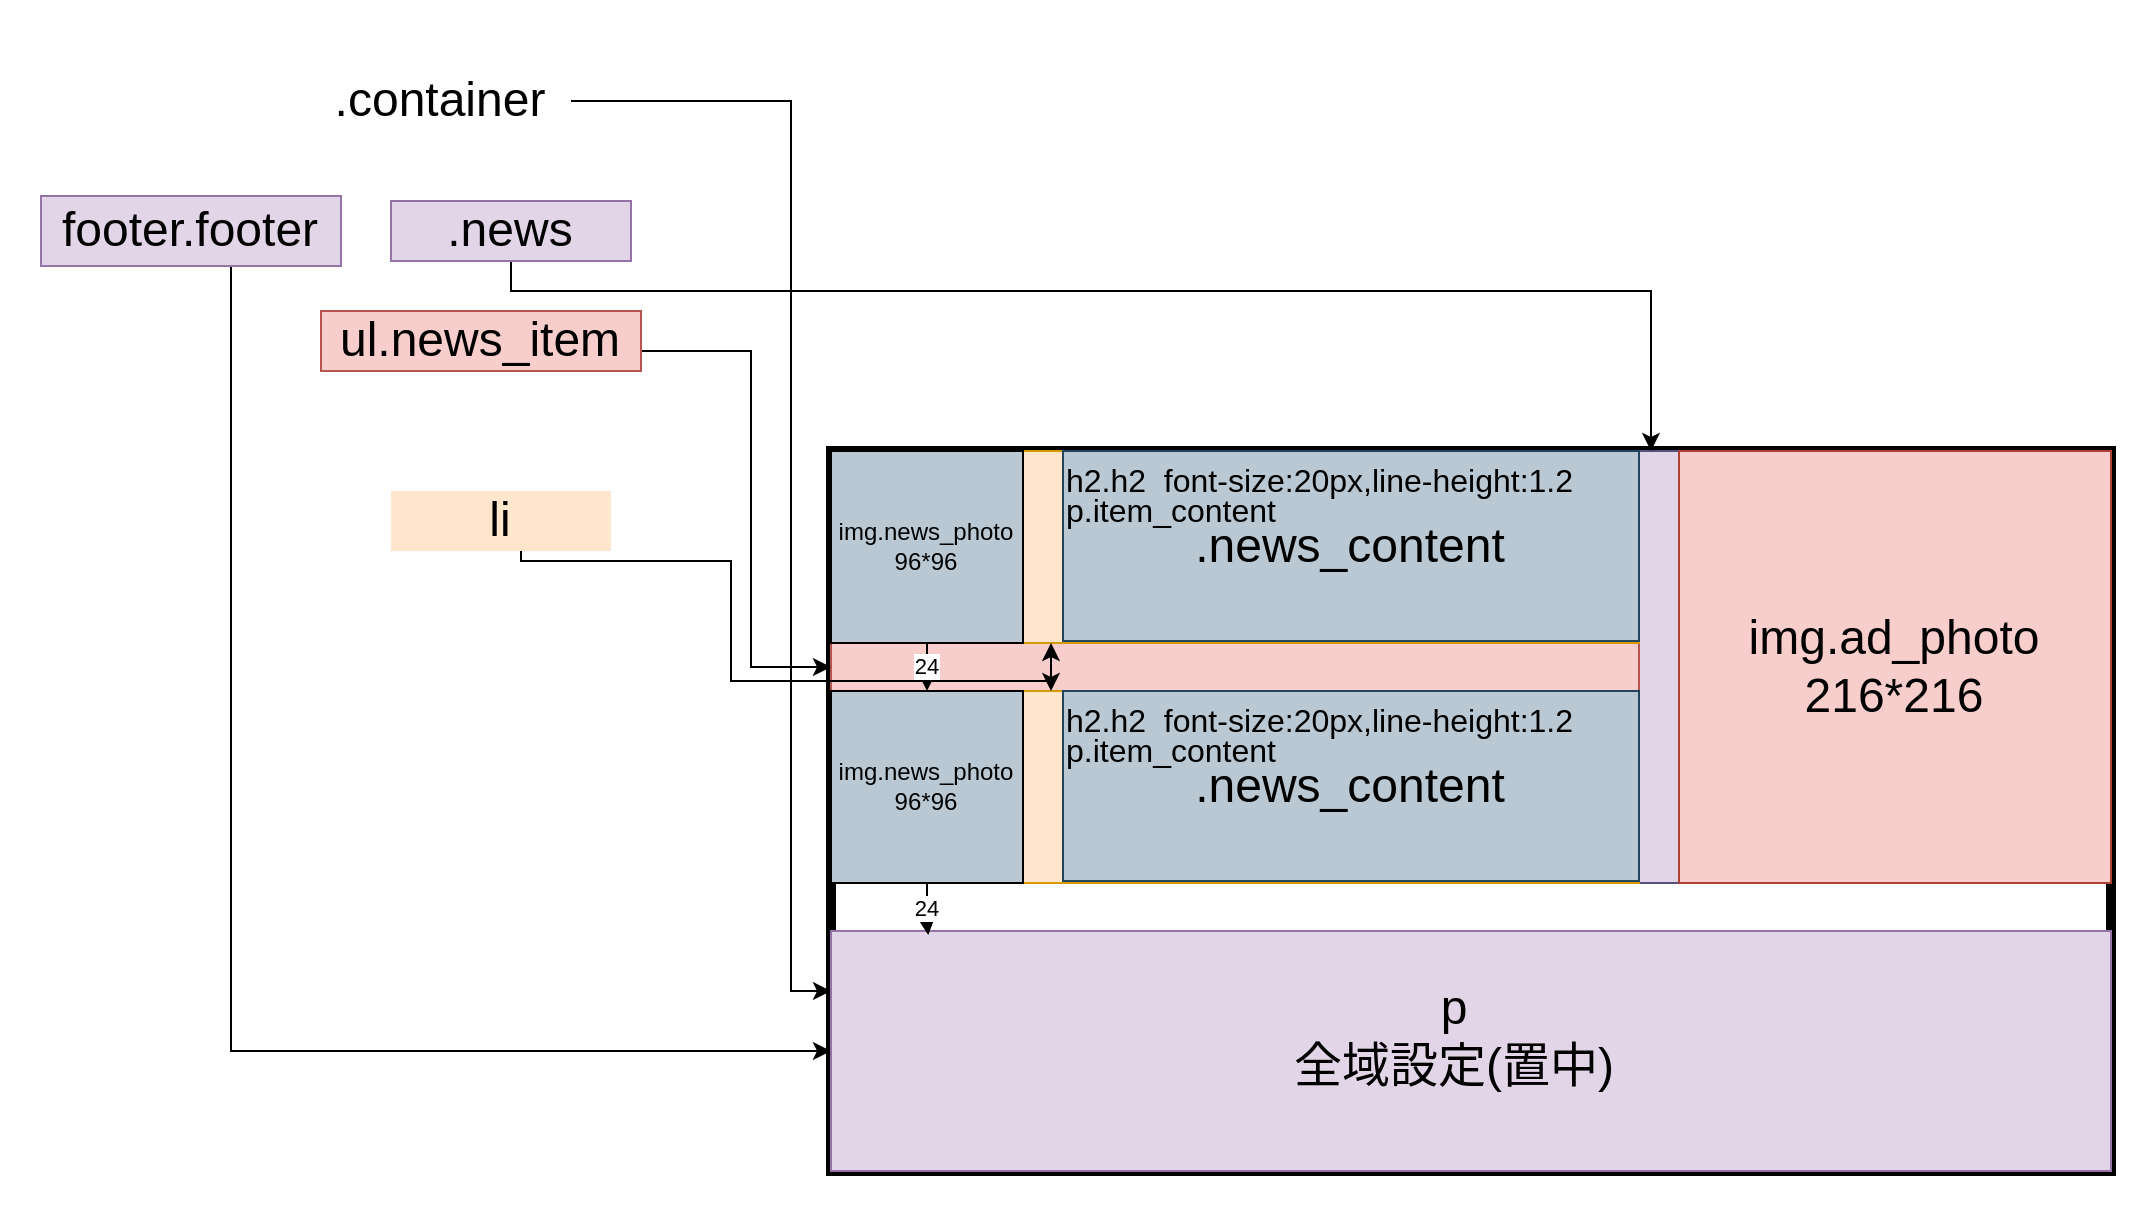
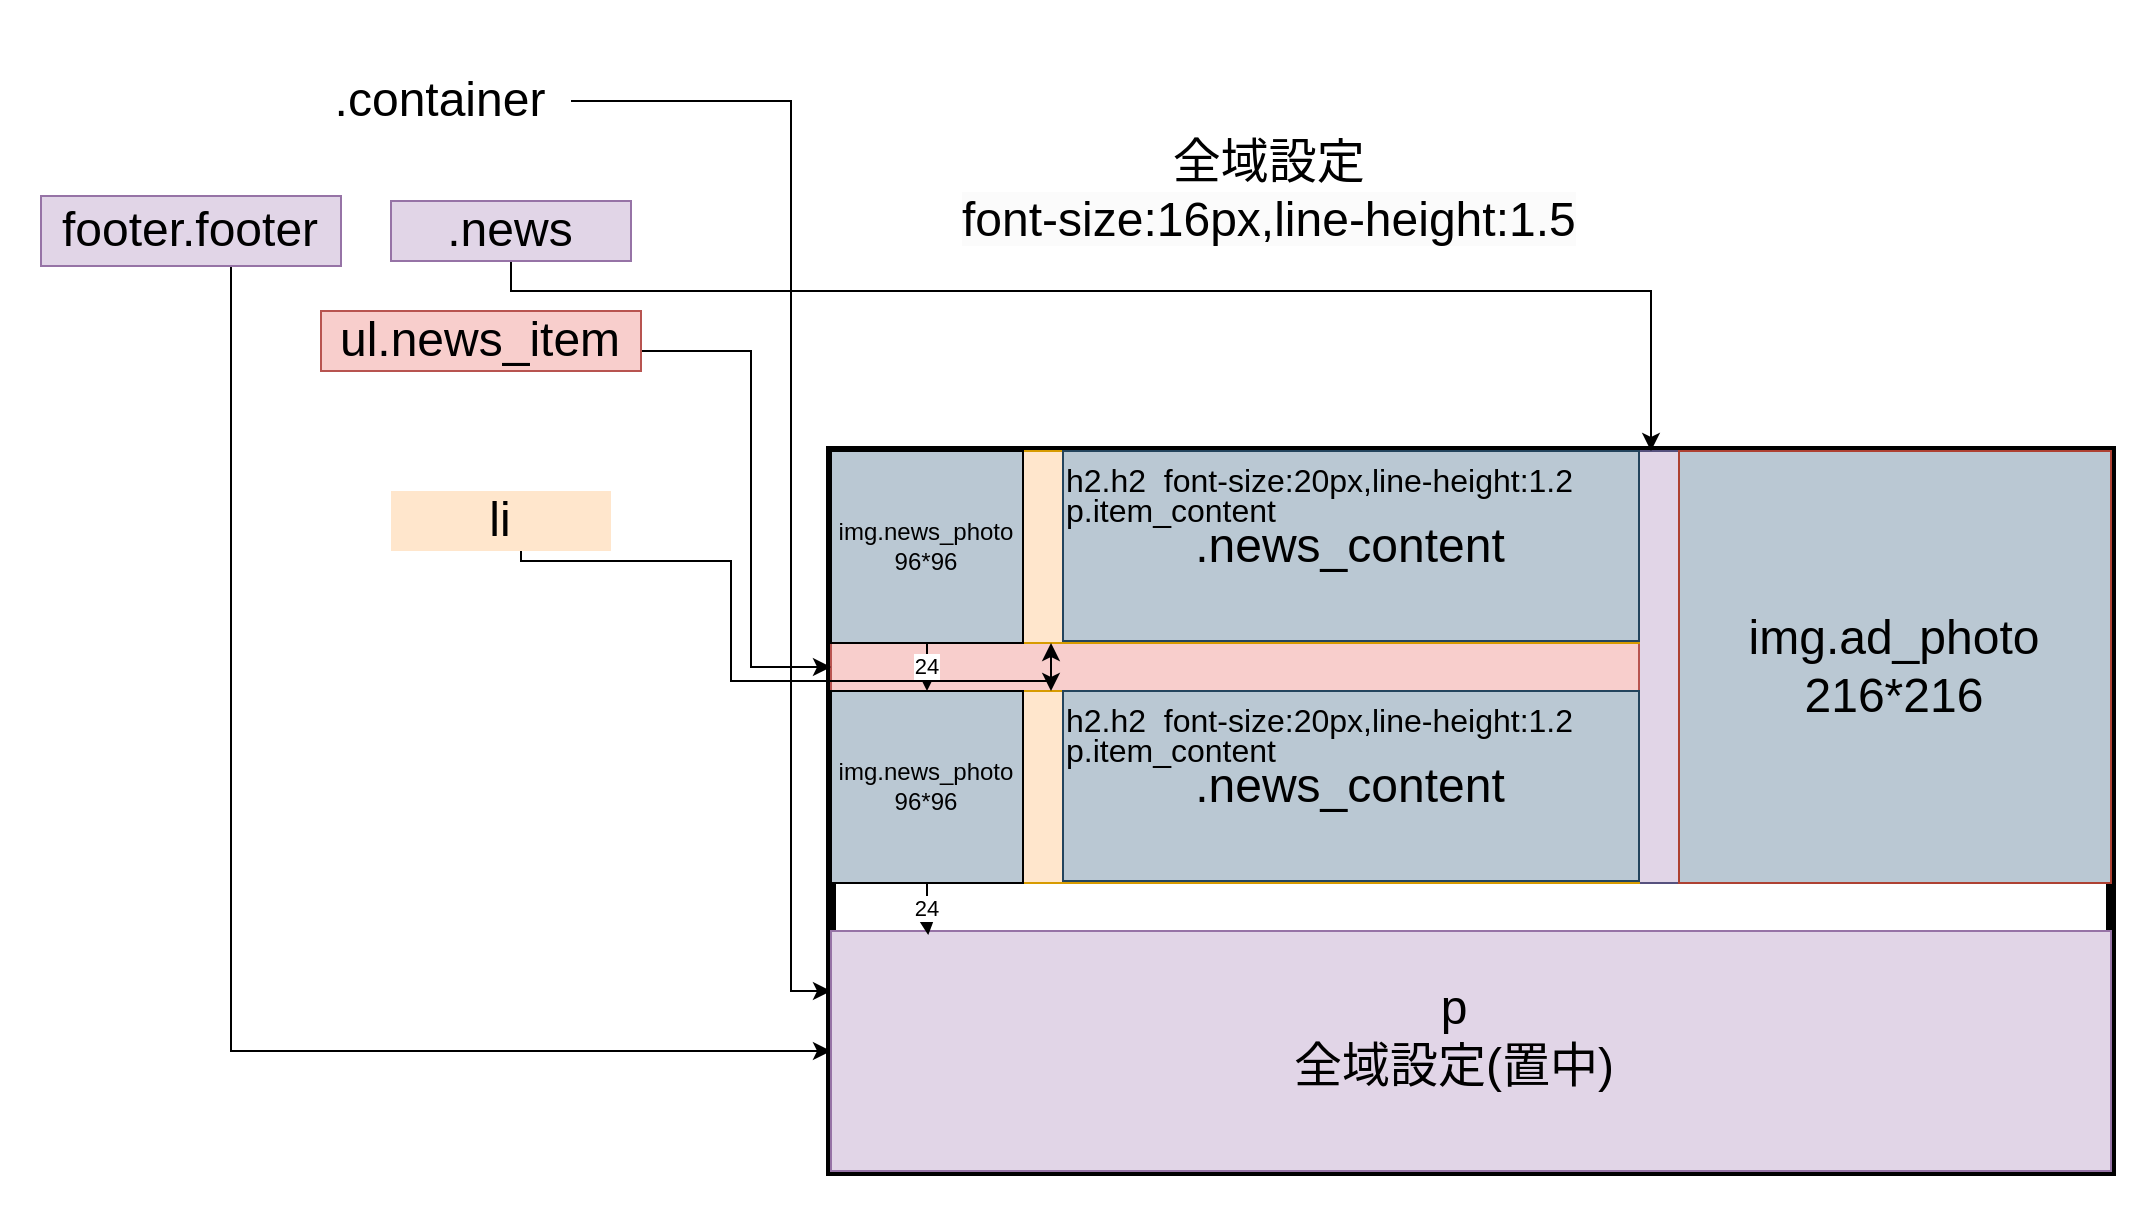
none -> (1299, 201)
(1895, 667) -> (1895, 667)
